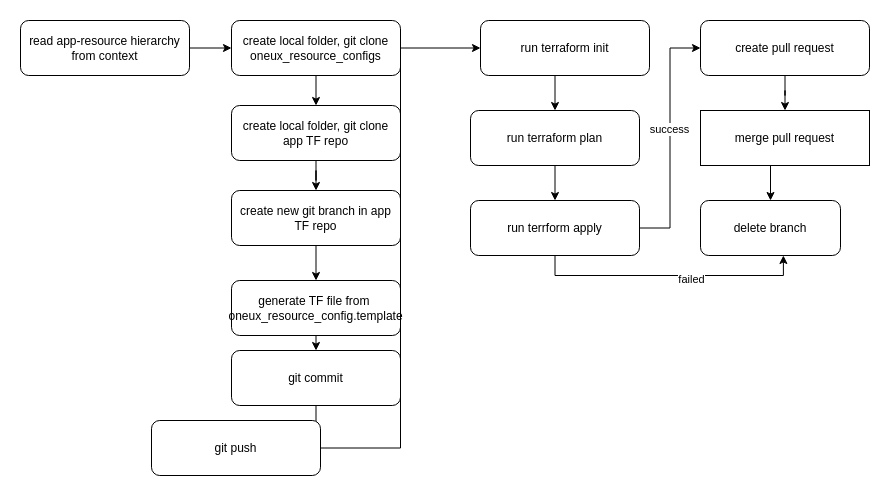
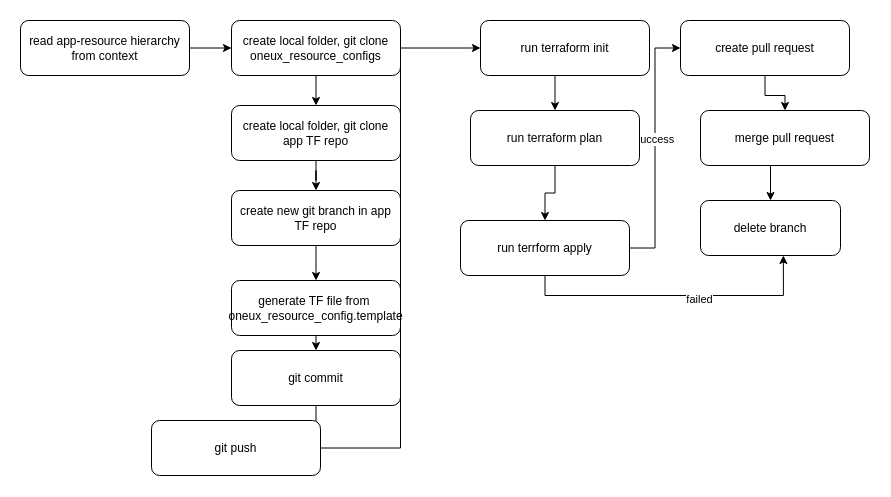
(785, 48) -> (765, 48)
(785, 138) -> (785, 138)
(555, 228) -> (545, 248)
